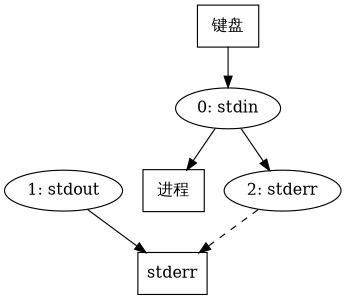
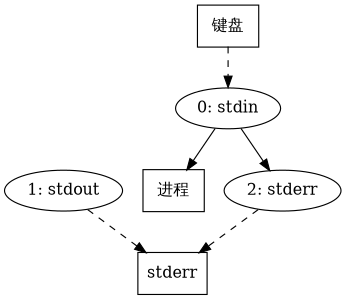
(228, 61) -> (228, 61)
(112, 228) -> (112, 228)
